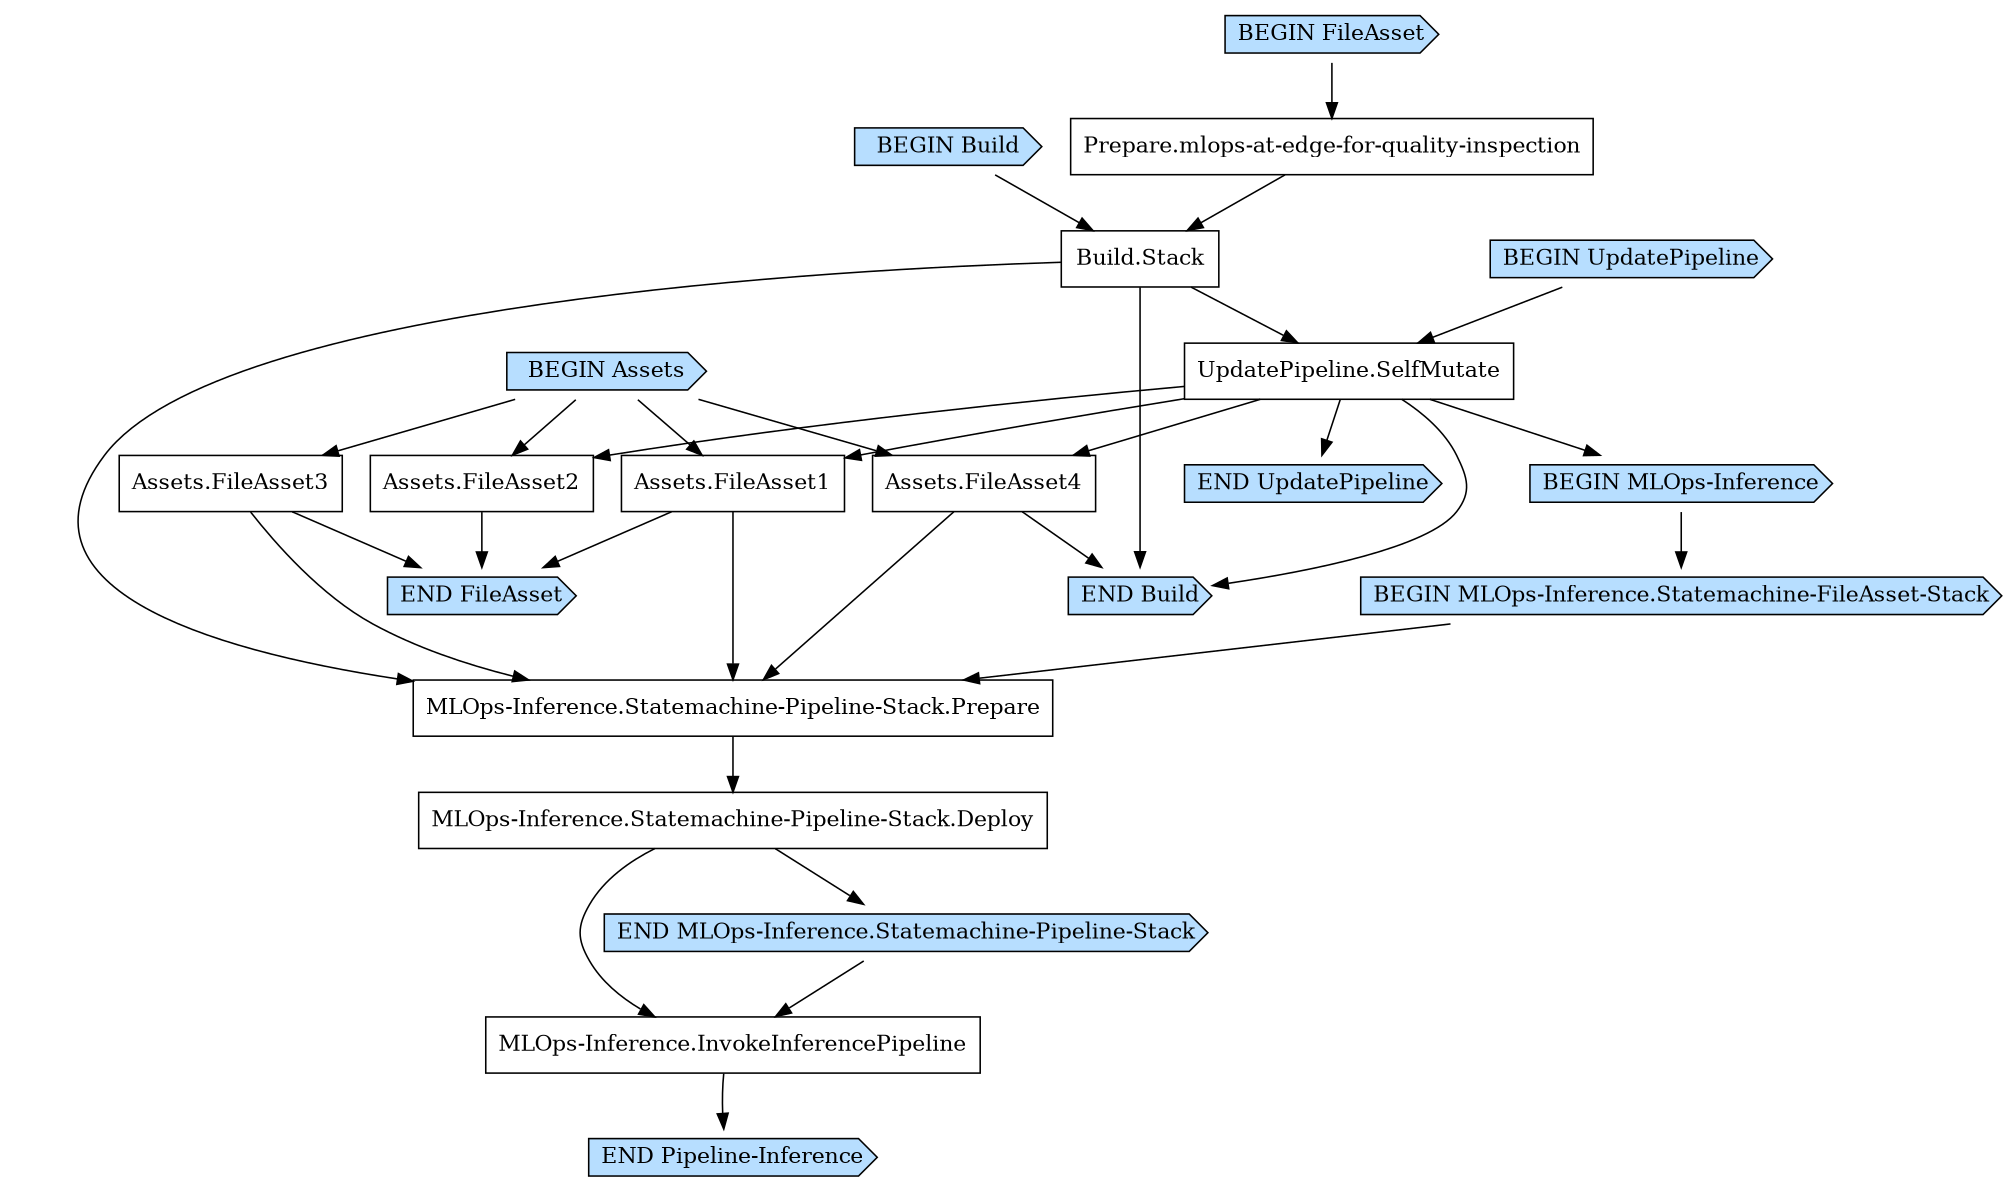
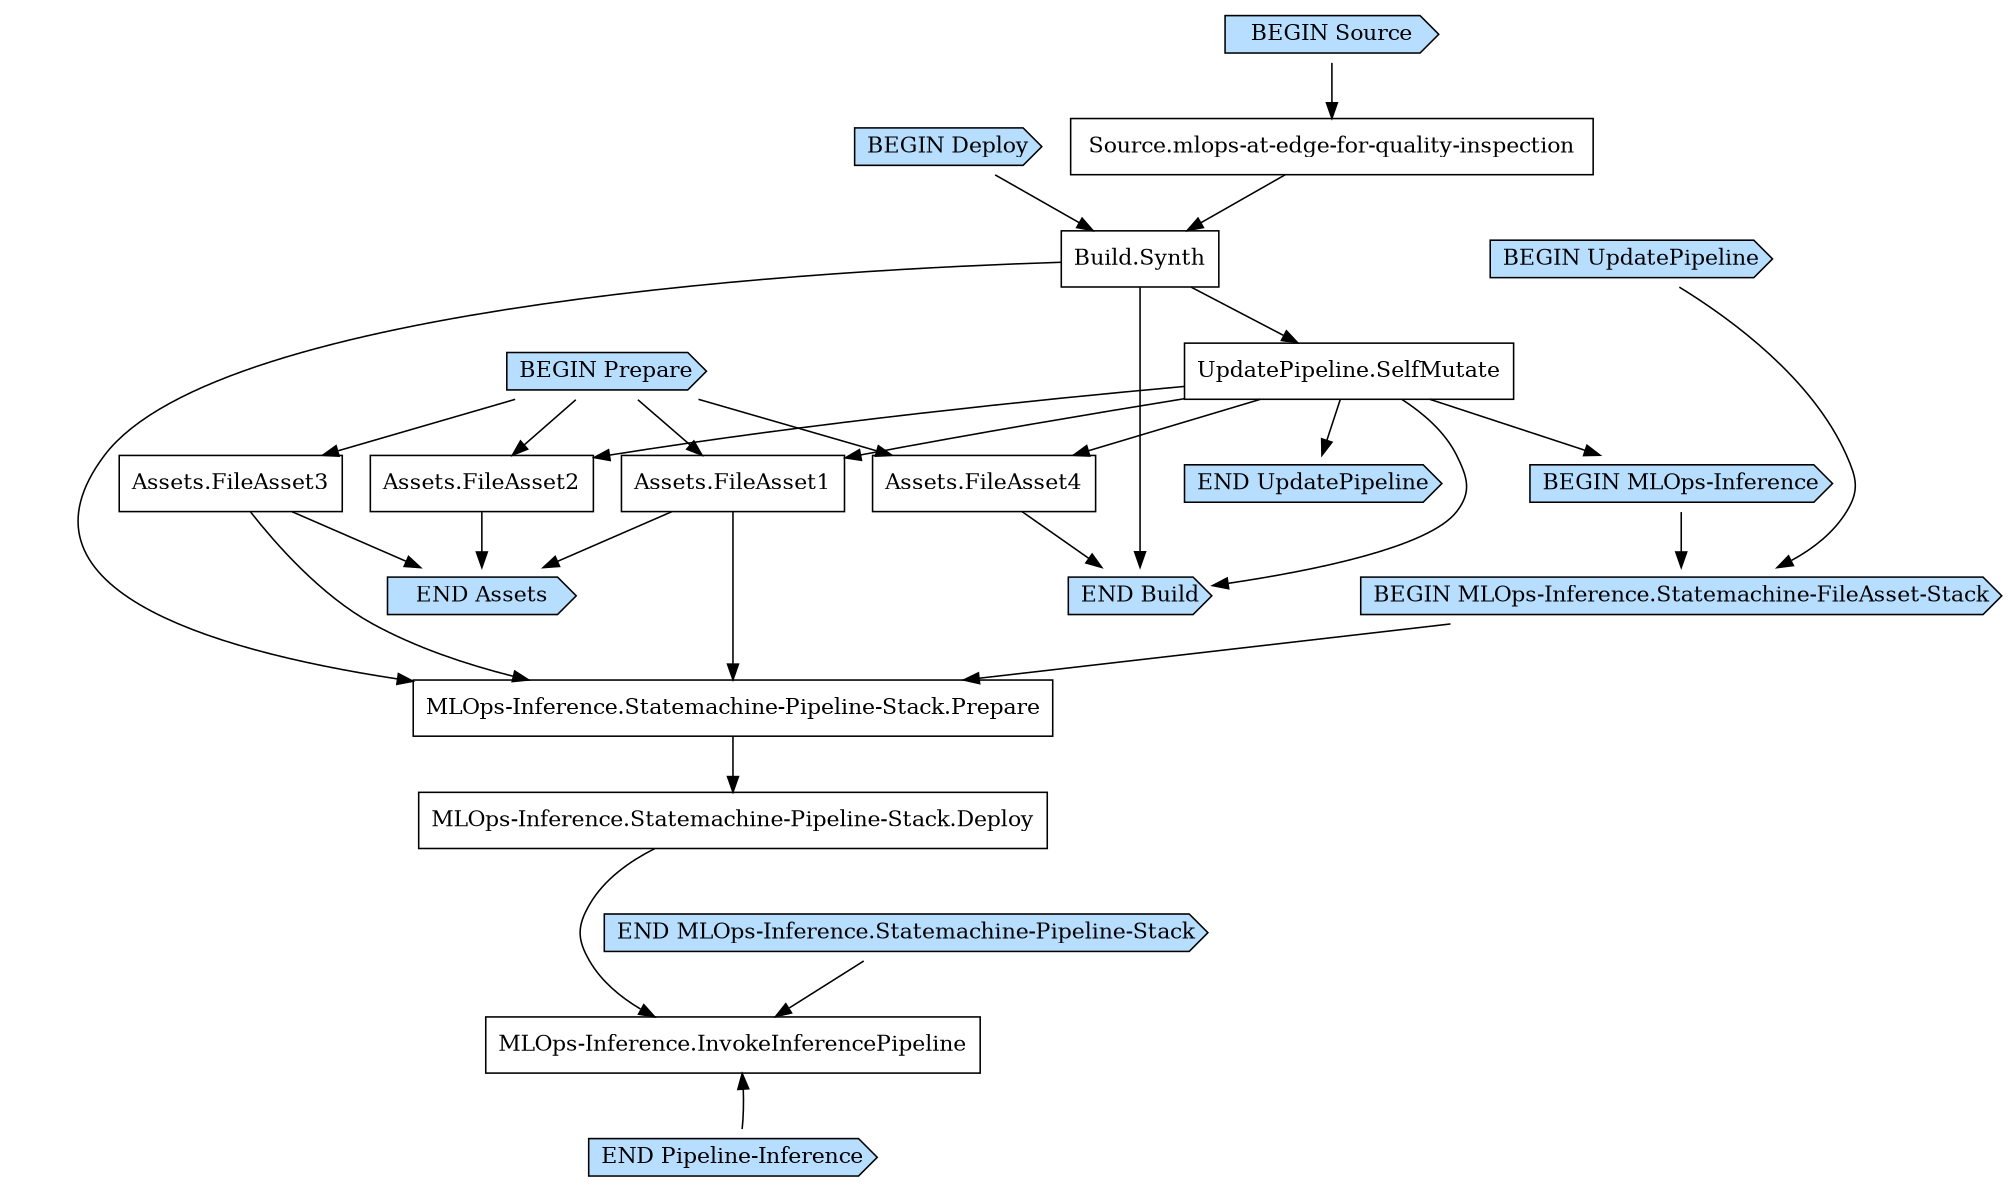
(1332, 34) -> (1332, 34)
(948, 147) -> (948, 147)
(1332, 147) -> (1332, 147)
(1140, 259) -> (1140, 259)
(1498, 312) -> (1819, 410)
(607, 371) -> (607, 371)
(865, 590) -> none
(482, 596) -> (482, 596)
(813, 872) -> none
(723, 1093) -> (743, 1109)
